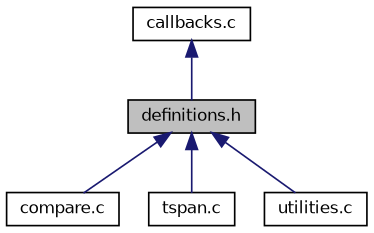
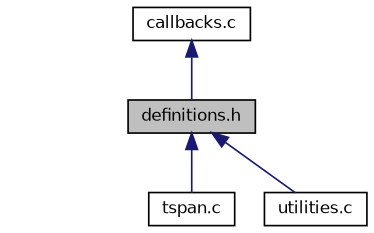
(63, 209) -> none
